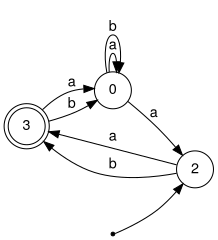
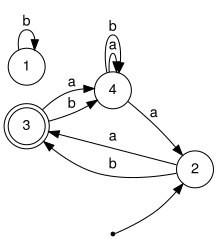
none -> (27, 67)
(113, 90) -> (113, 90)
